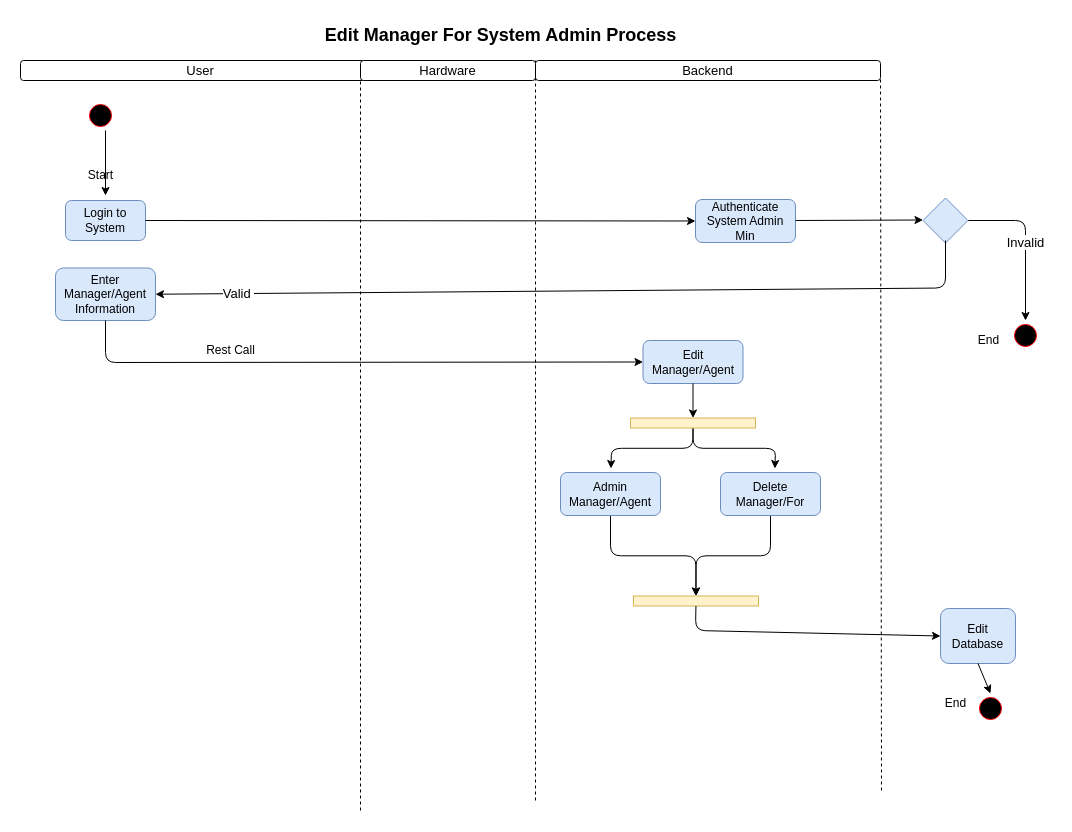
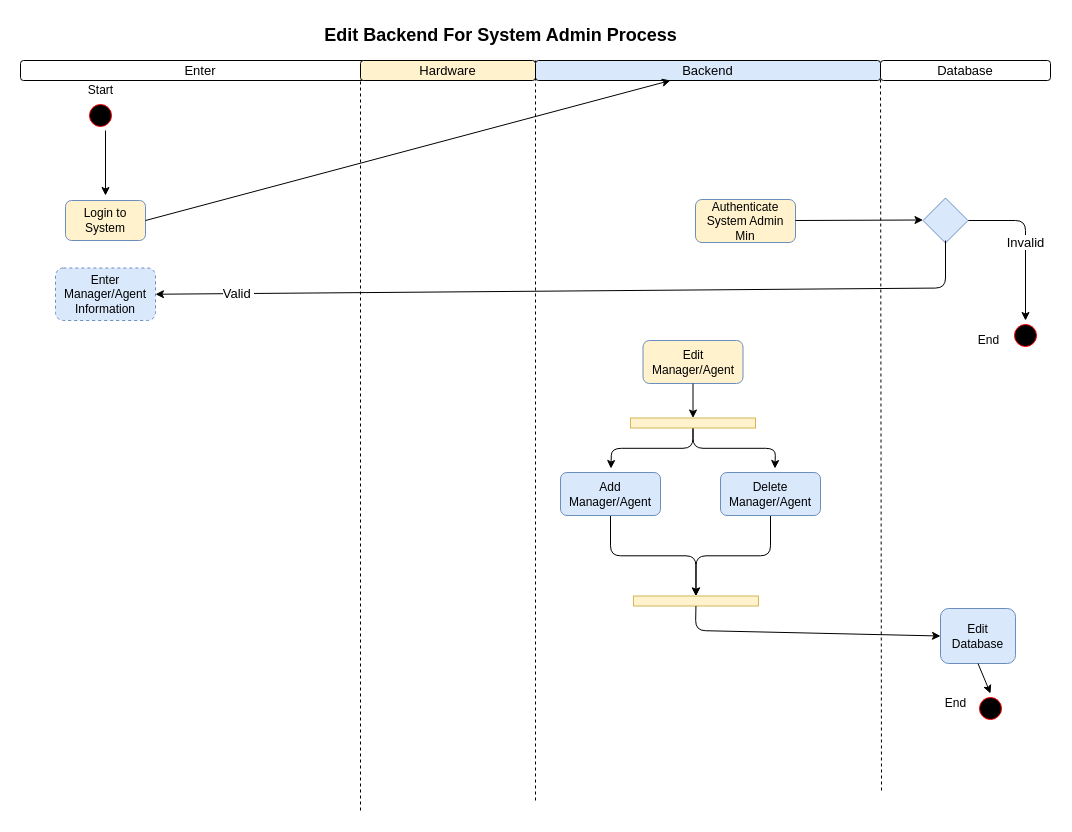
(501, 36) -> (501, 36)
(201, 71) -> (201, 71)
(448, 71) -> (448, 71)
(708, 71) -> (708, 71)
none -> (966, 71)
(101, 176) -> (101, 91)
(106, 221) -> (106, 221)
(417, 221) -> (405, 151)
(746, 221) -> (746, 221)
(106, 294) -> (106, 294)
(231, 351) -> none
(355, 362) -> none
(693, 362) -> (693, 362)
(611, 495) -> (611, 495)
(771, 495) -> (771, 495)
